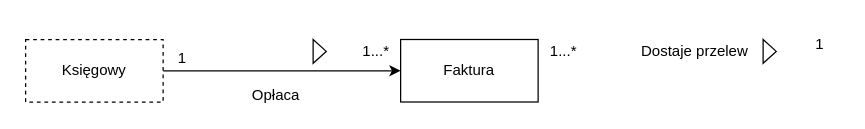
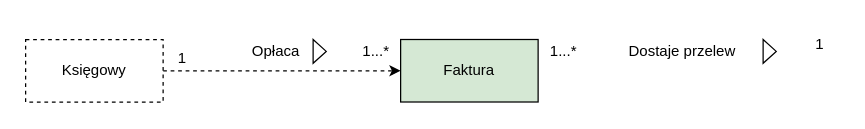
(694, 51) -> (682, 51)
(276, 71) -> (276, 71)
(469, 71) -> (469, 71)
(276, 95) -> (276, 51)
